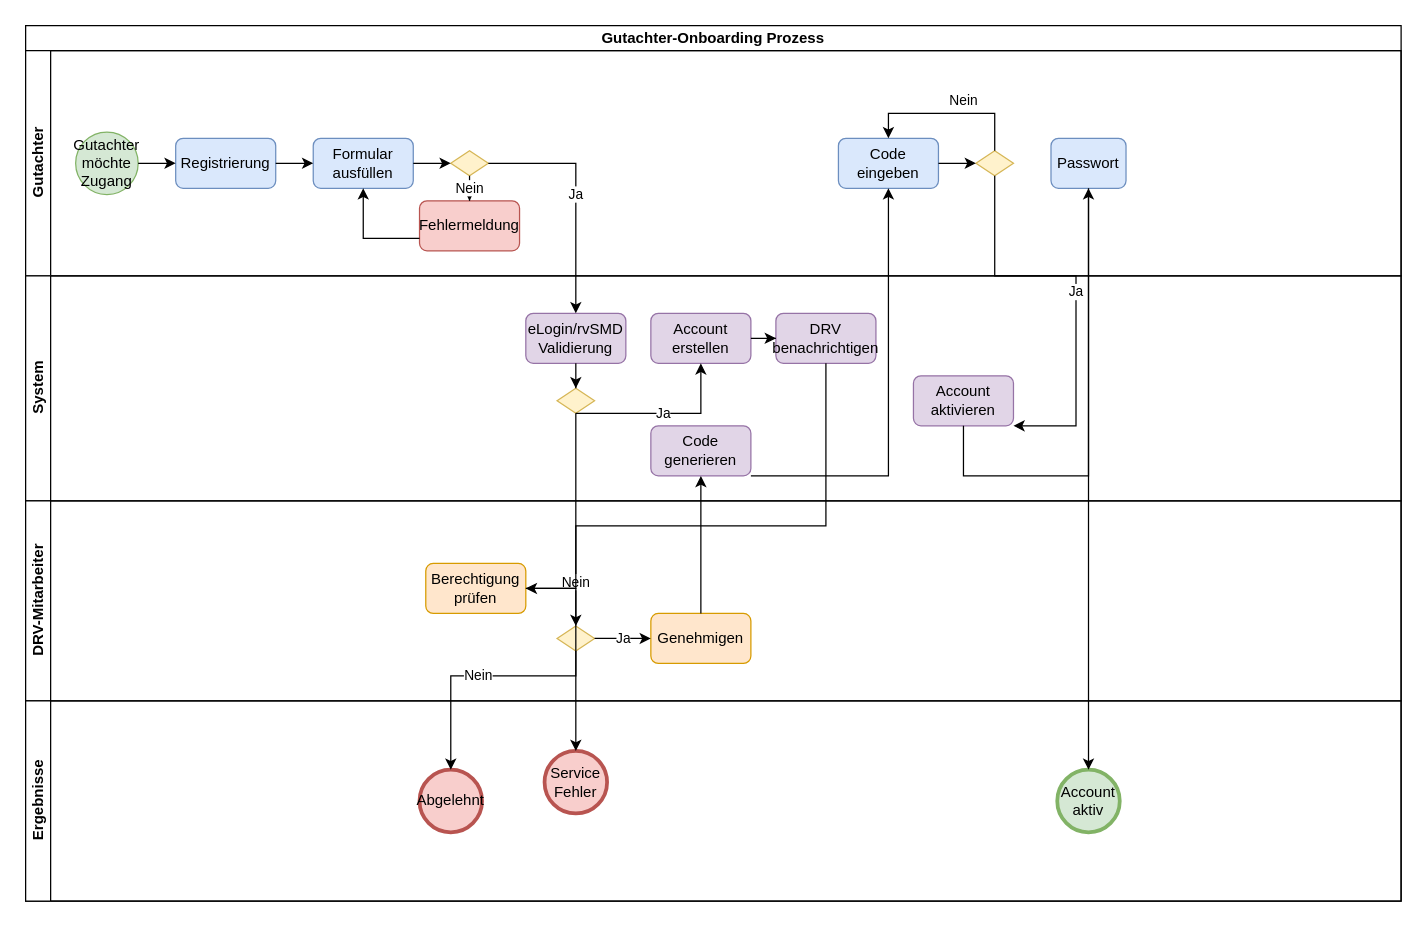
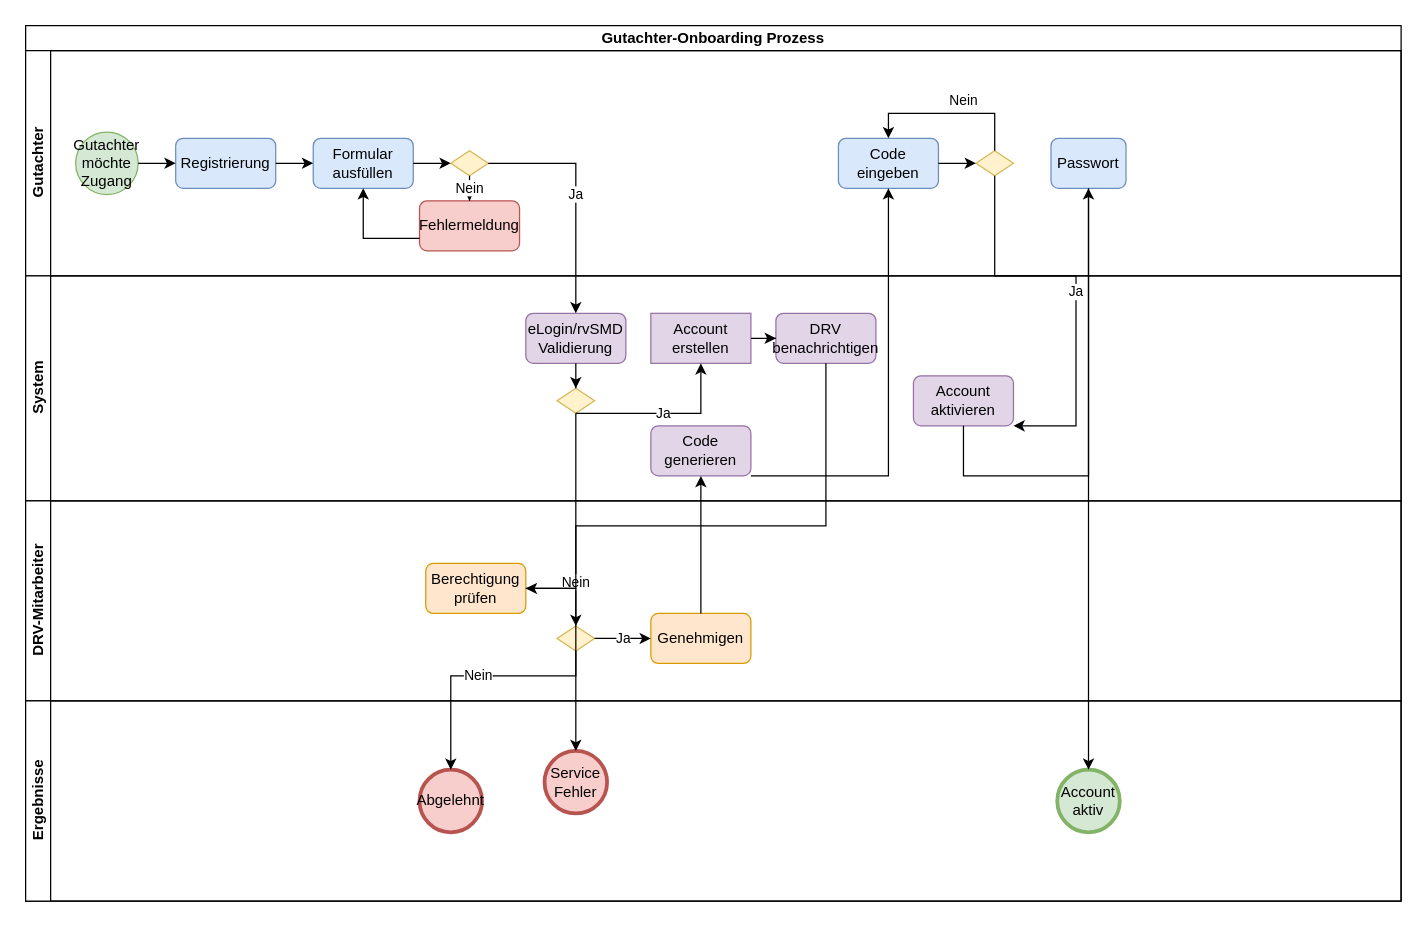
(701, 338) -> (701, 338)
